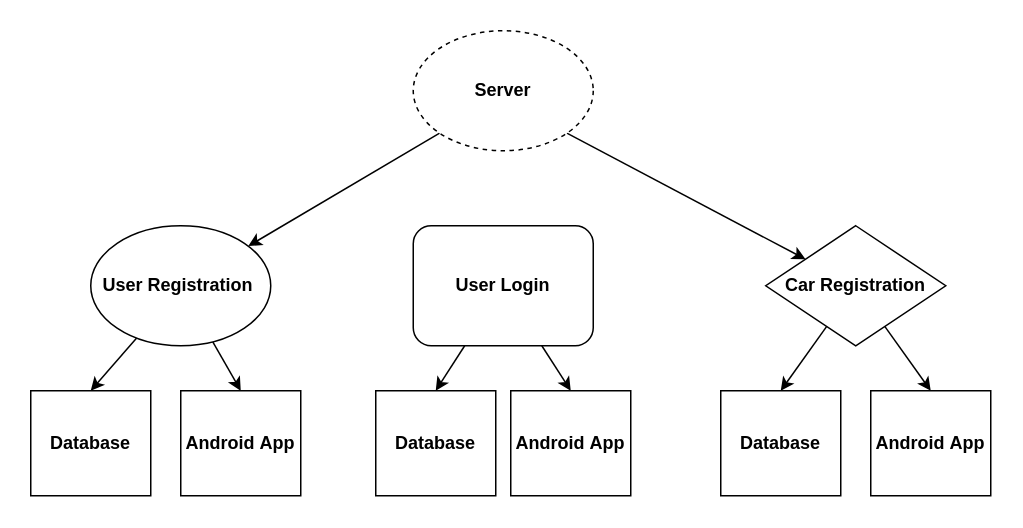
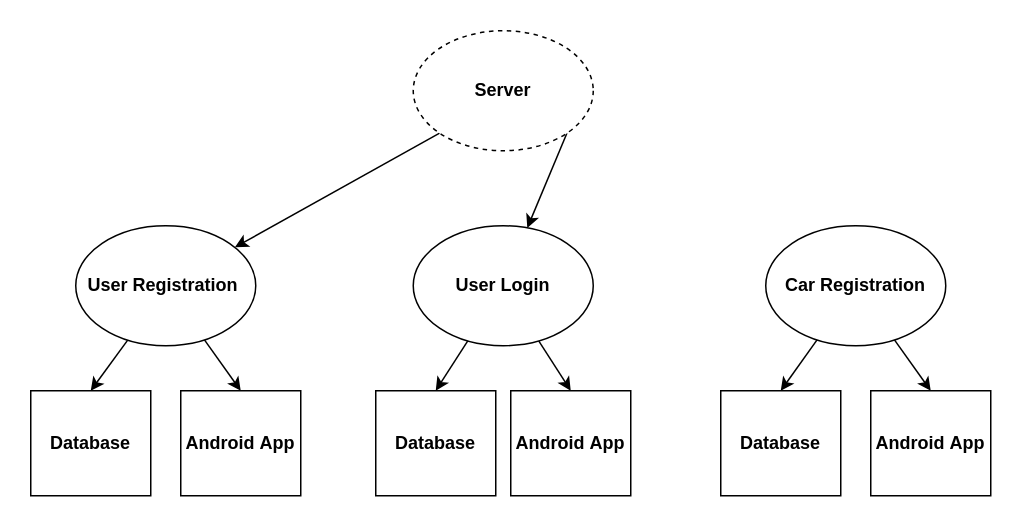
(682, 194) -> (549, 176)
(181, 286) -> (166, 286)
(503, 286) -> (503, 286)
(856, 286) -> (856, 286)
